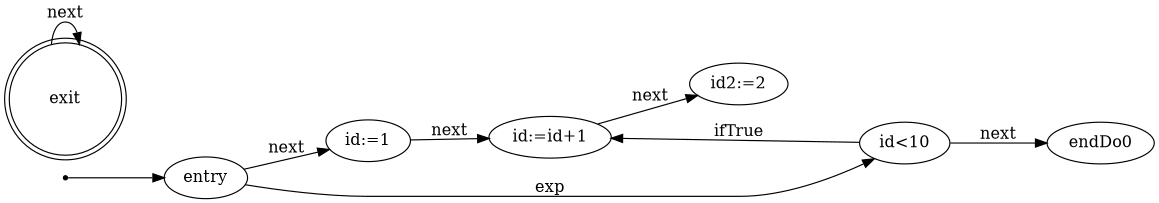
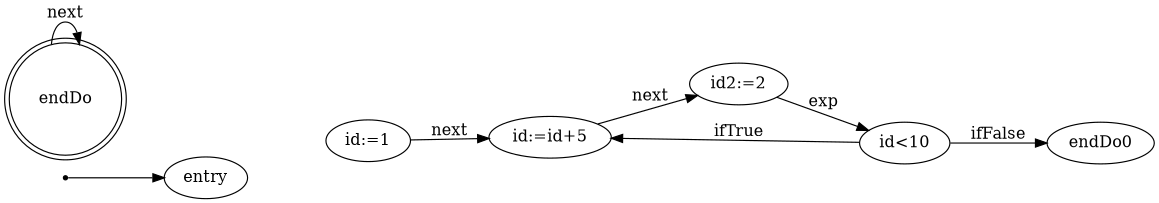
(65, 99) -> (65, 99)
(999, 134) -> (999, 134)
(550, 137) -> (550, 137)
(281, 161) -> none
(557, 196) -> (817, 112)
